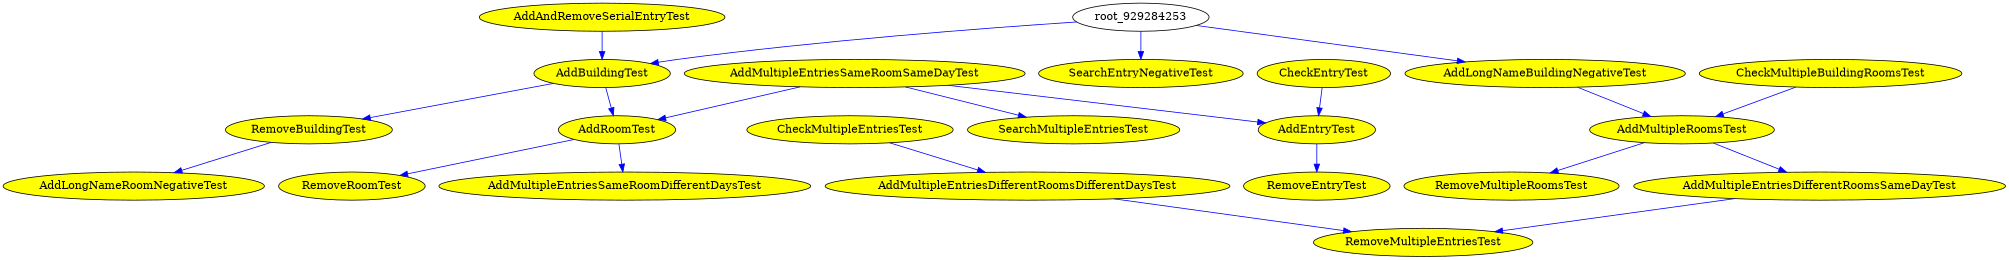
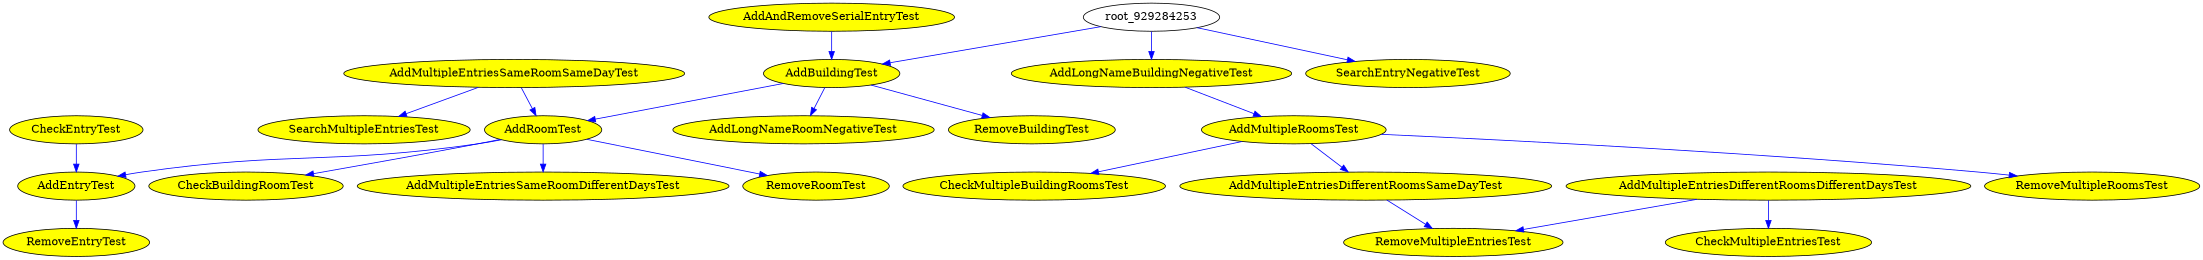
(1759, 100) -> (1170, 157)
(1103, 104) -> (314, 158)
(227, 156) -> (819, 98)
(934, 156) -> (1768, 210)
none -> (246, 186)
